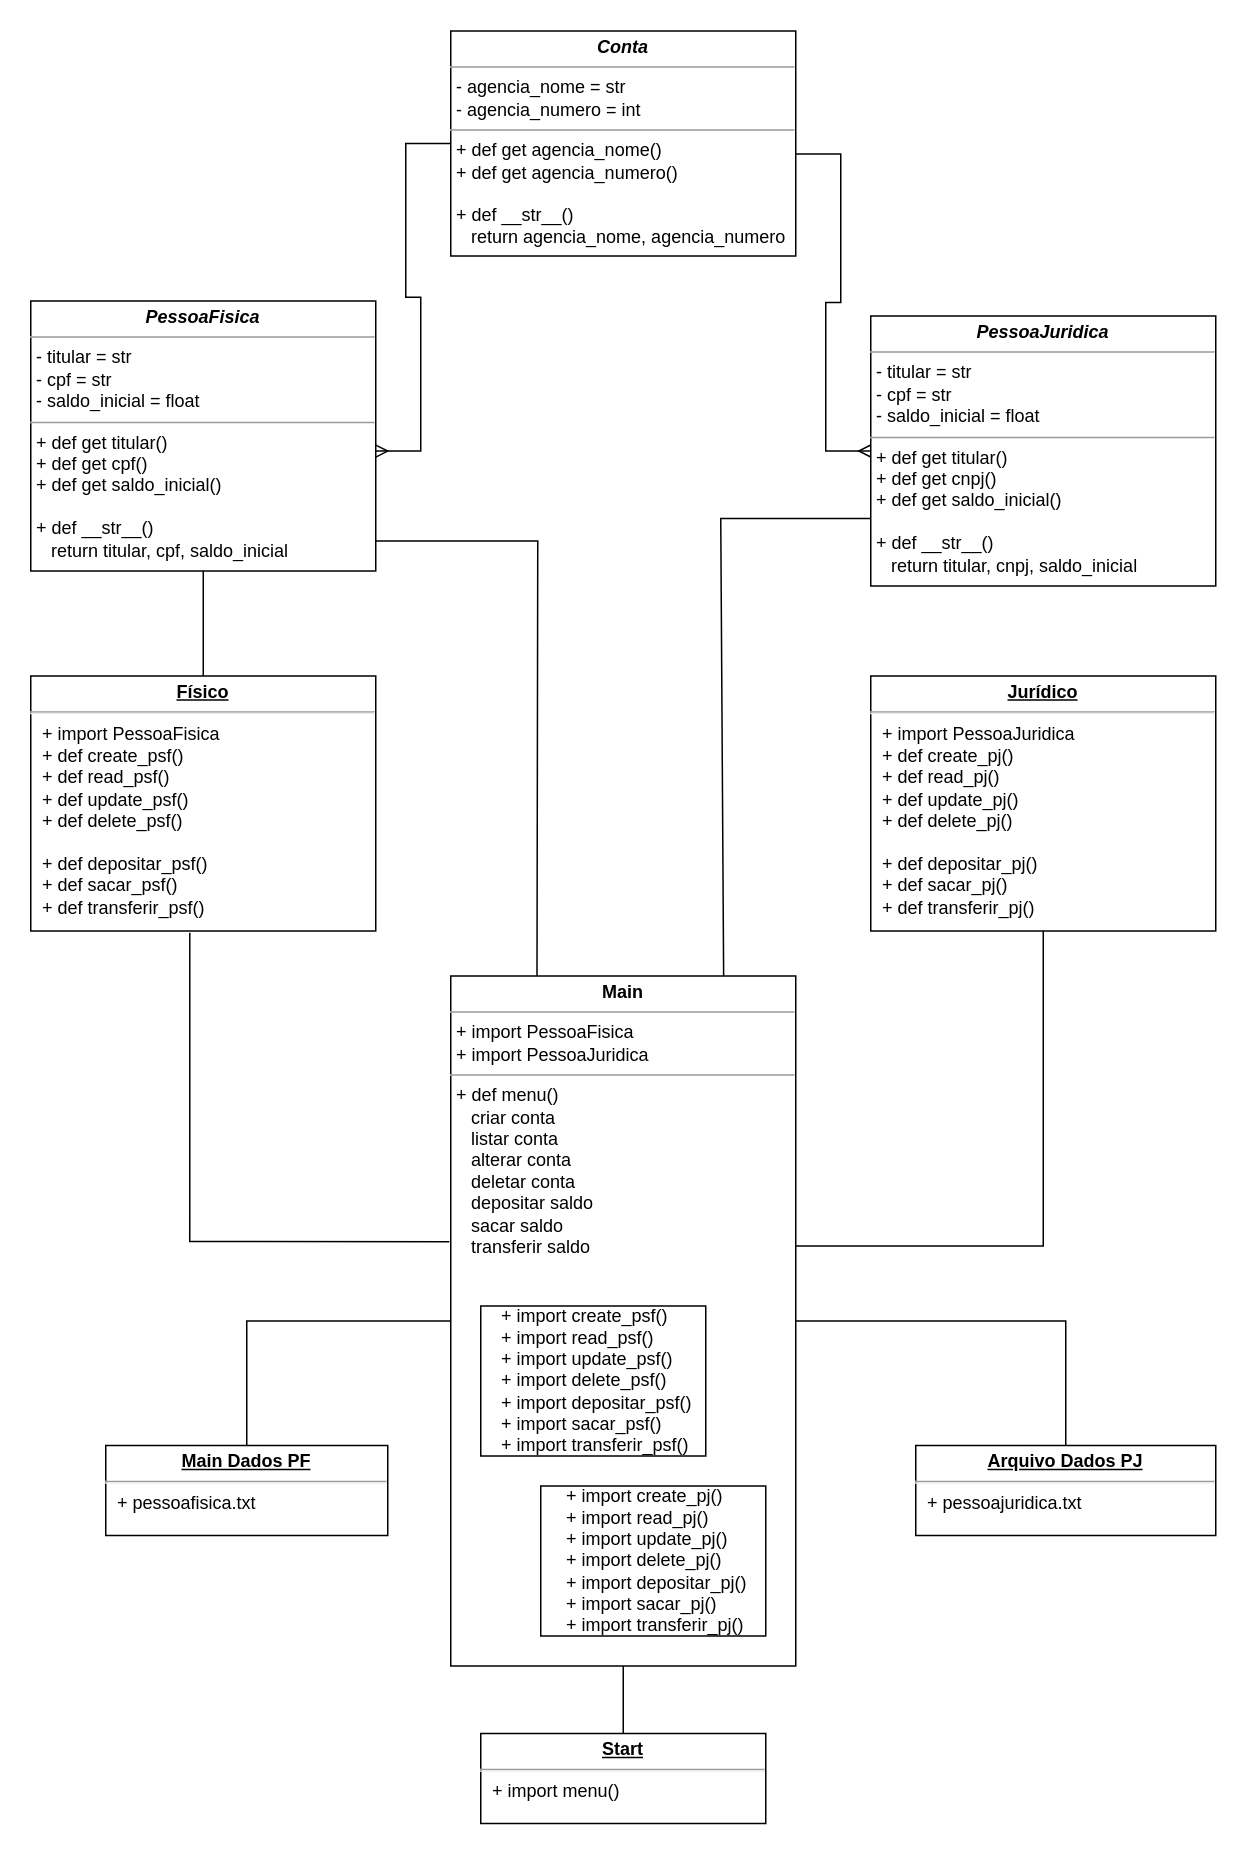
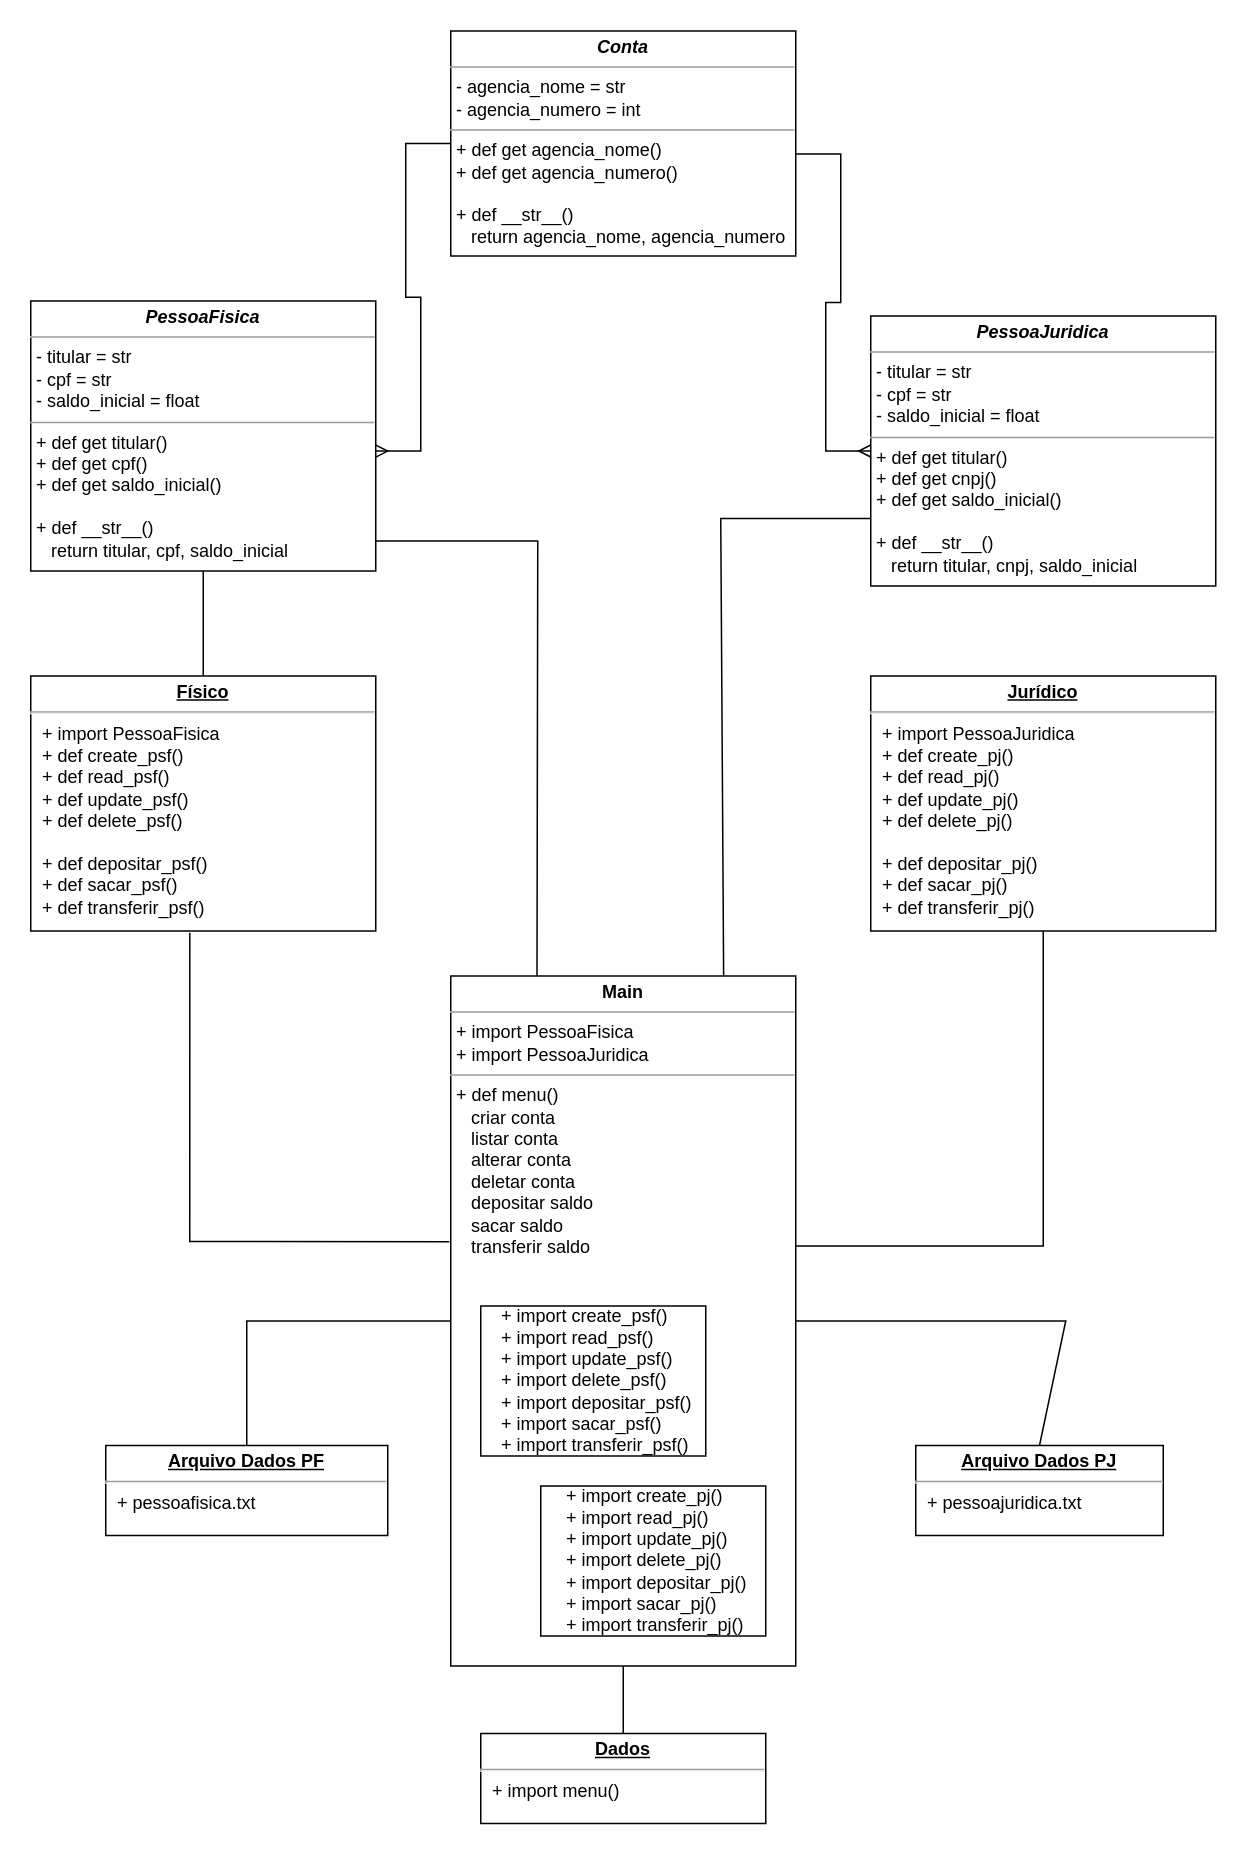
(187, 1467) -> (187, 1467)
(1066, 1490) -> (1040, 1490)
(549, 1755) -> (549, 1755)
